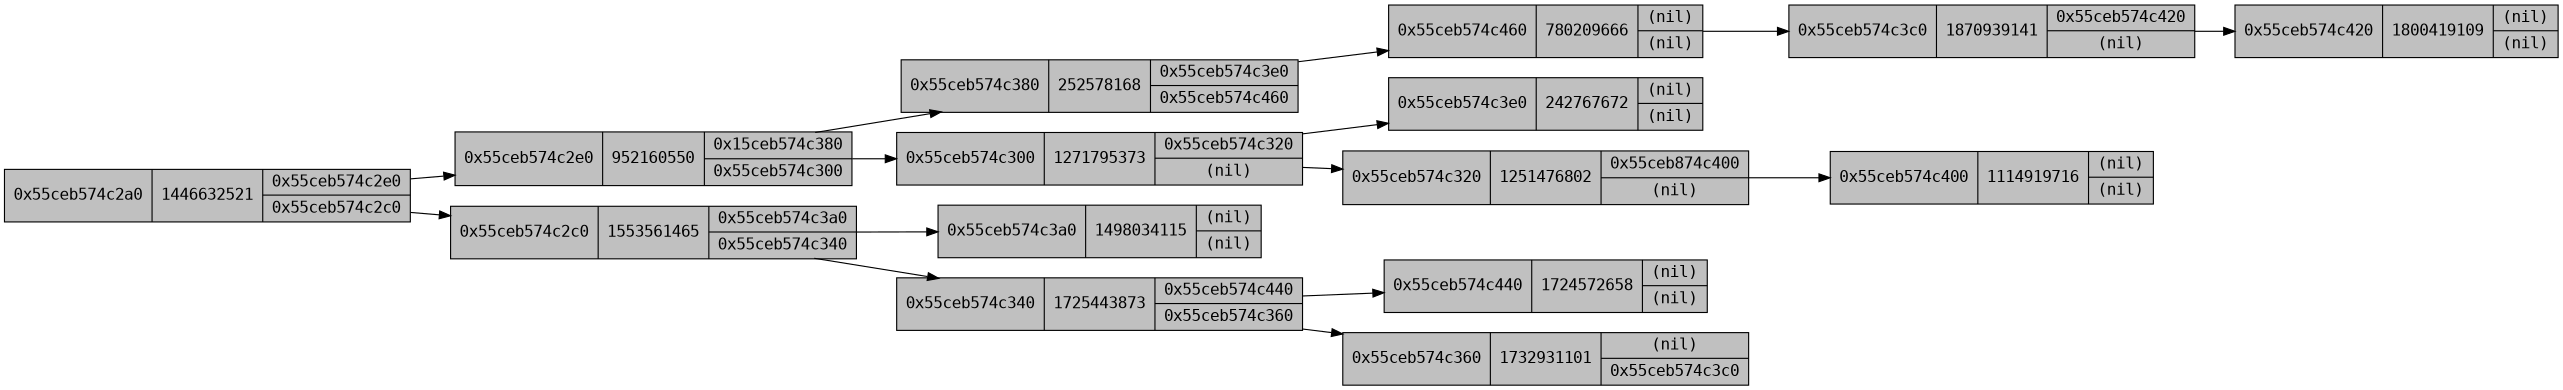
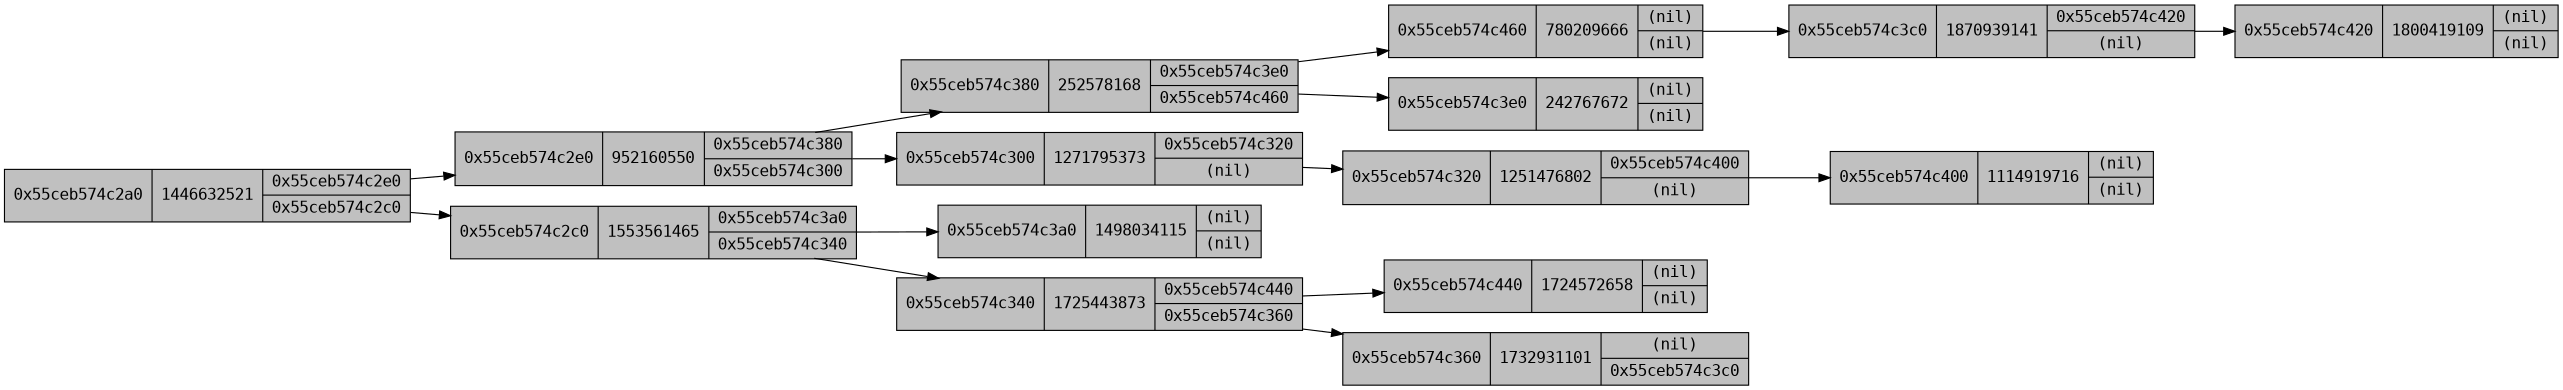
(1340, 129) -> (1338, 96)
(778, 145) -> (778, 145)
(1675, 164) -> (1675, 164)
